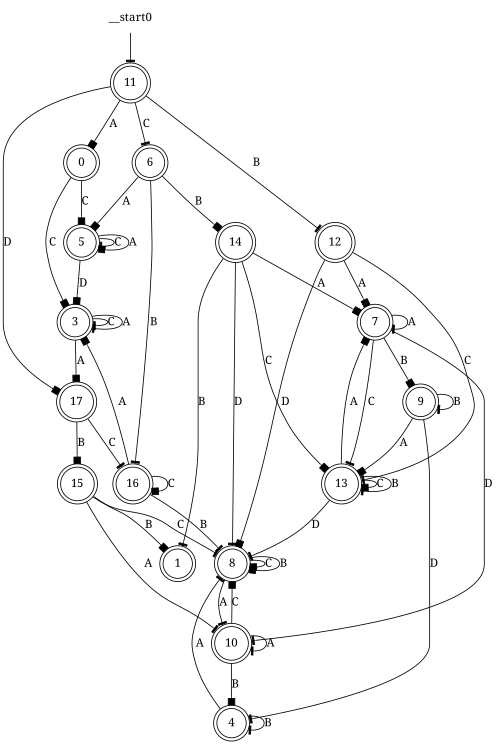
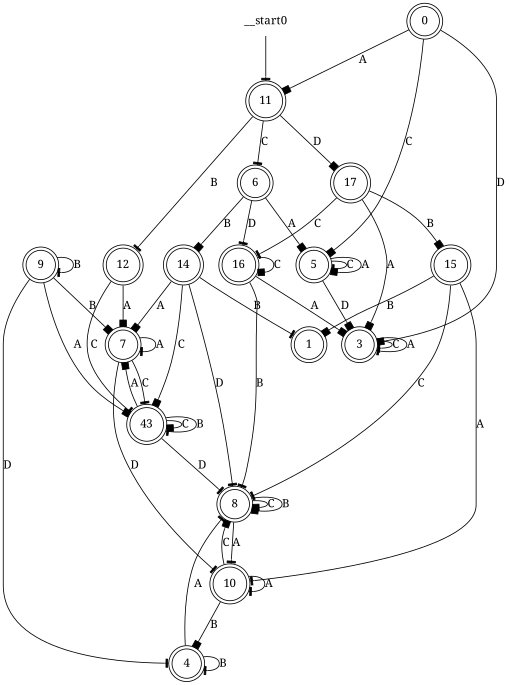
(108, 120) -> (350, 59)
(53, 242) -> (501, 183)
(154, 322) -> (252, 224)
(76, 357) -> (387, 259)
(396, 358) -> (79, 302)
(280, 391) -> none
(342, 484) -> (147, 424)
